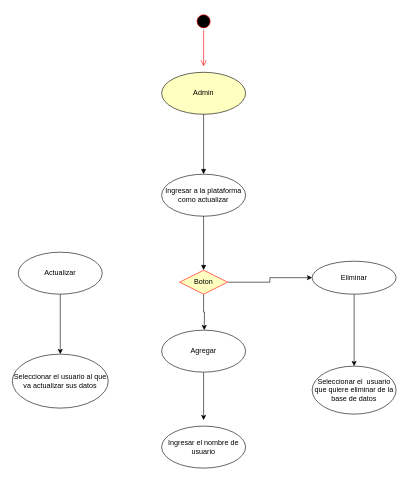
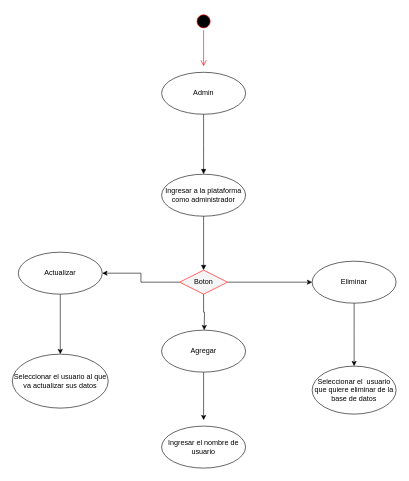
(204, 93) -> (204, 93)
(204, 195) -> (204, 195)
none -> (141, 273)
(354, 278) -> (354, 282)
(204, 282) -> (204, 282)
